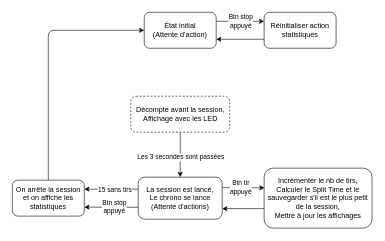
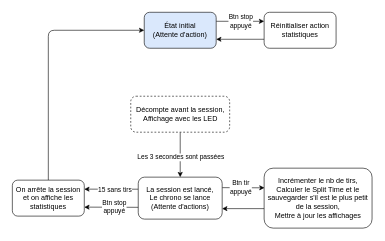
(180, 30) -> (180, 30)
